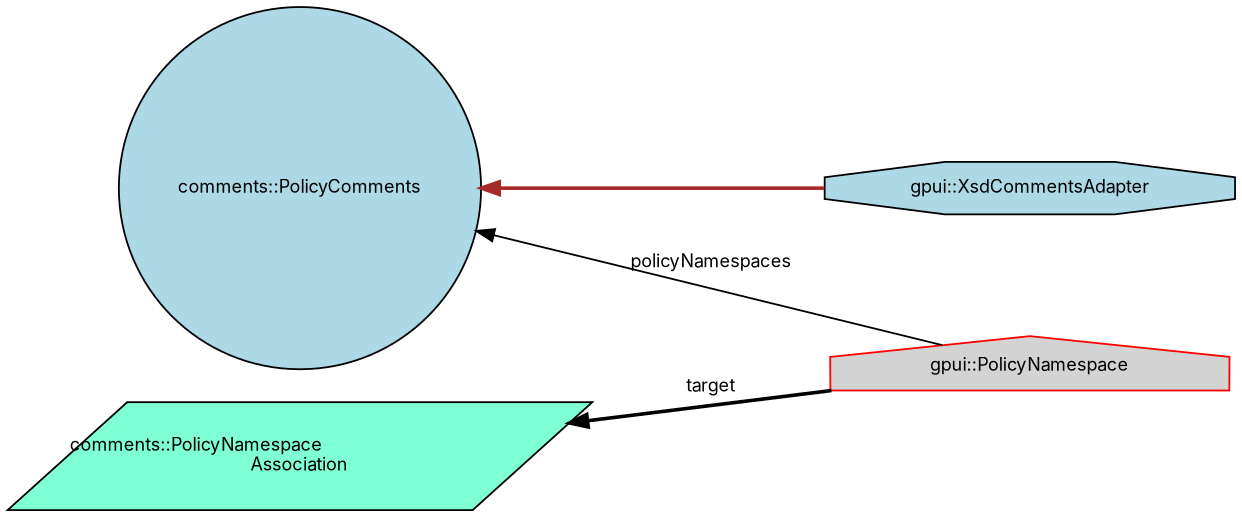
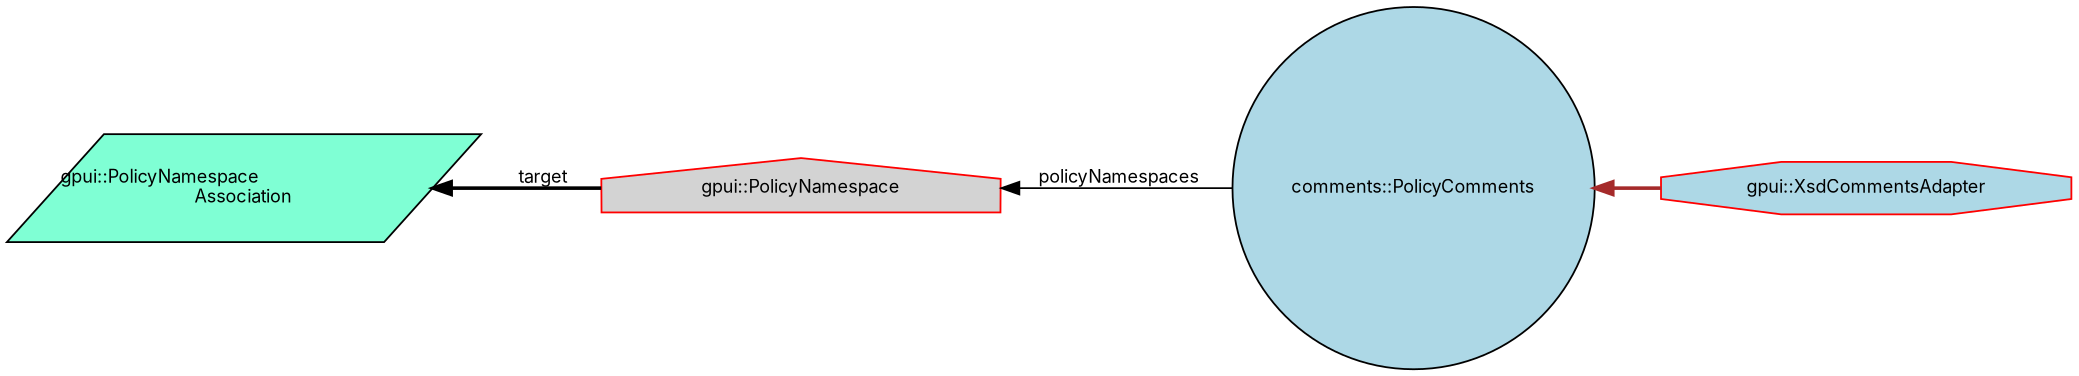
(1030, 188) -> (1866, 188)
(718, 290) -> (1126, 188)
(300, 456) -> (244, 188)
